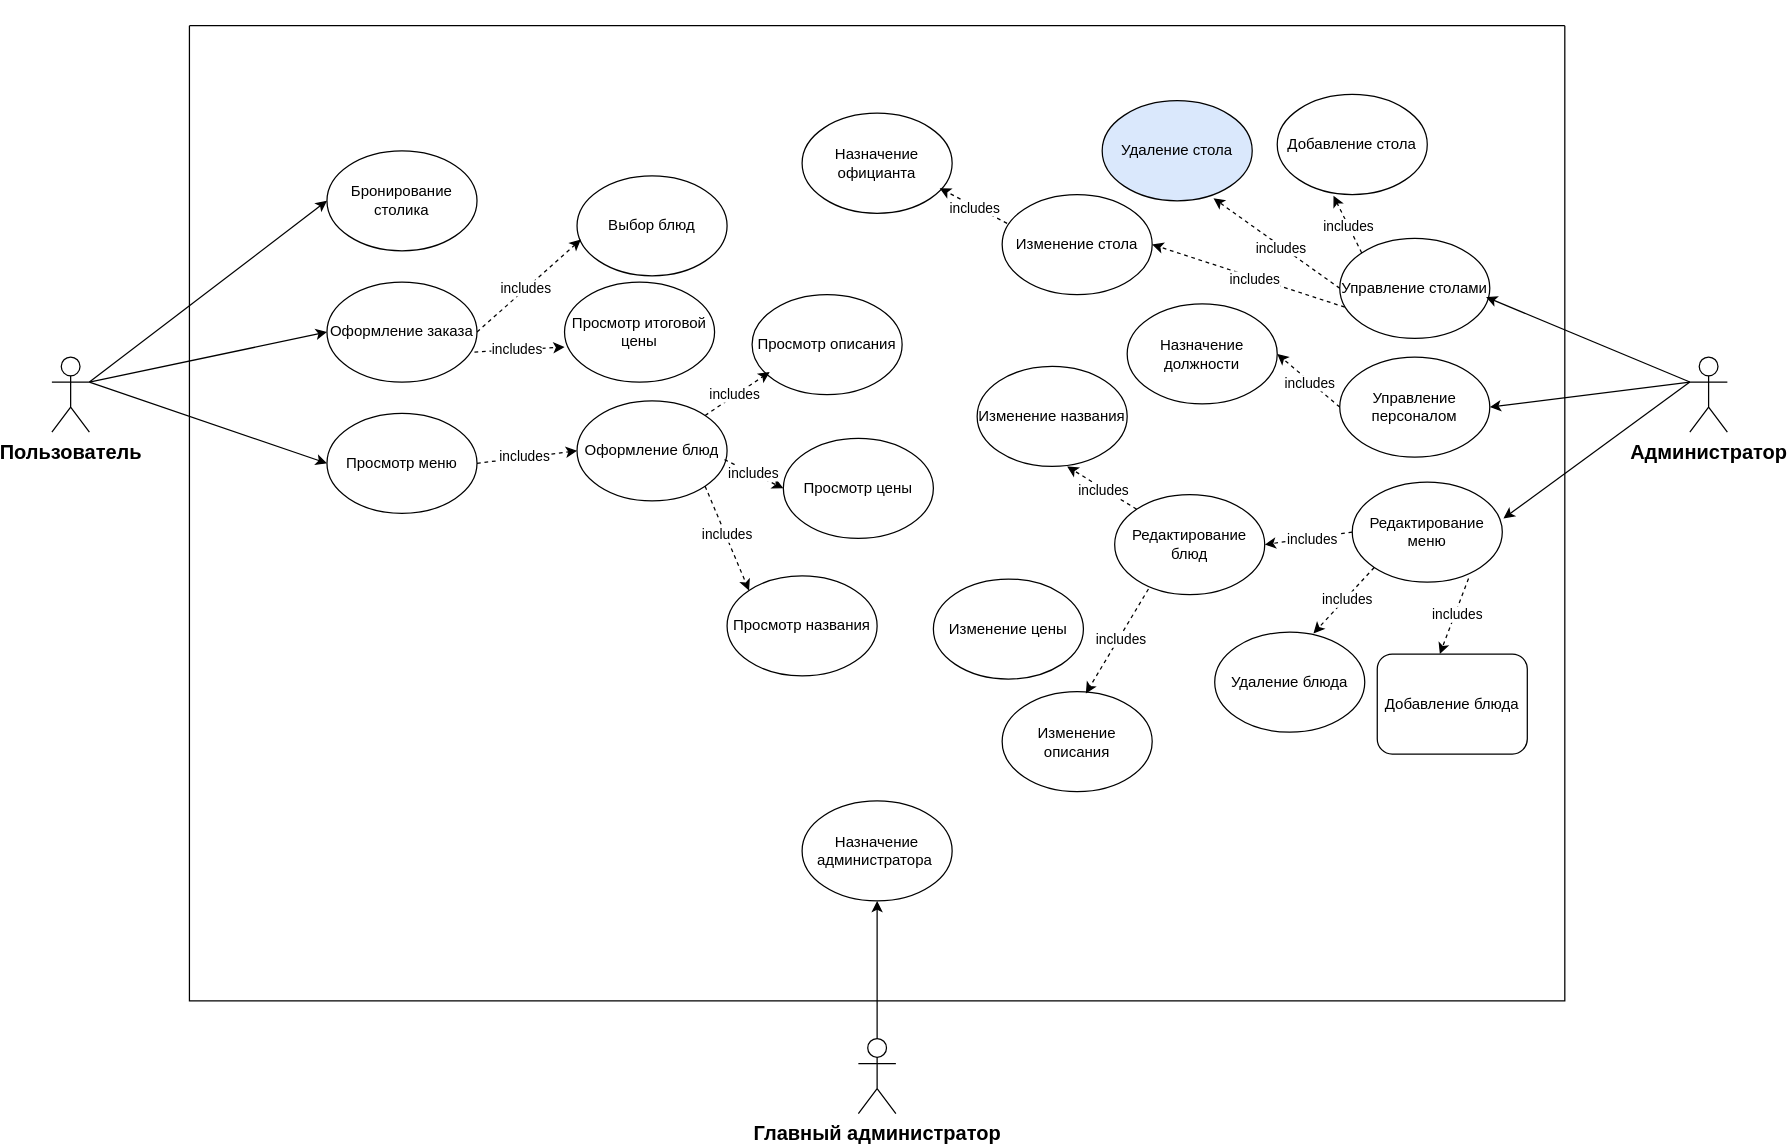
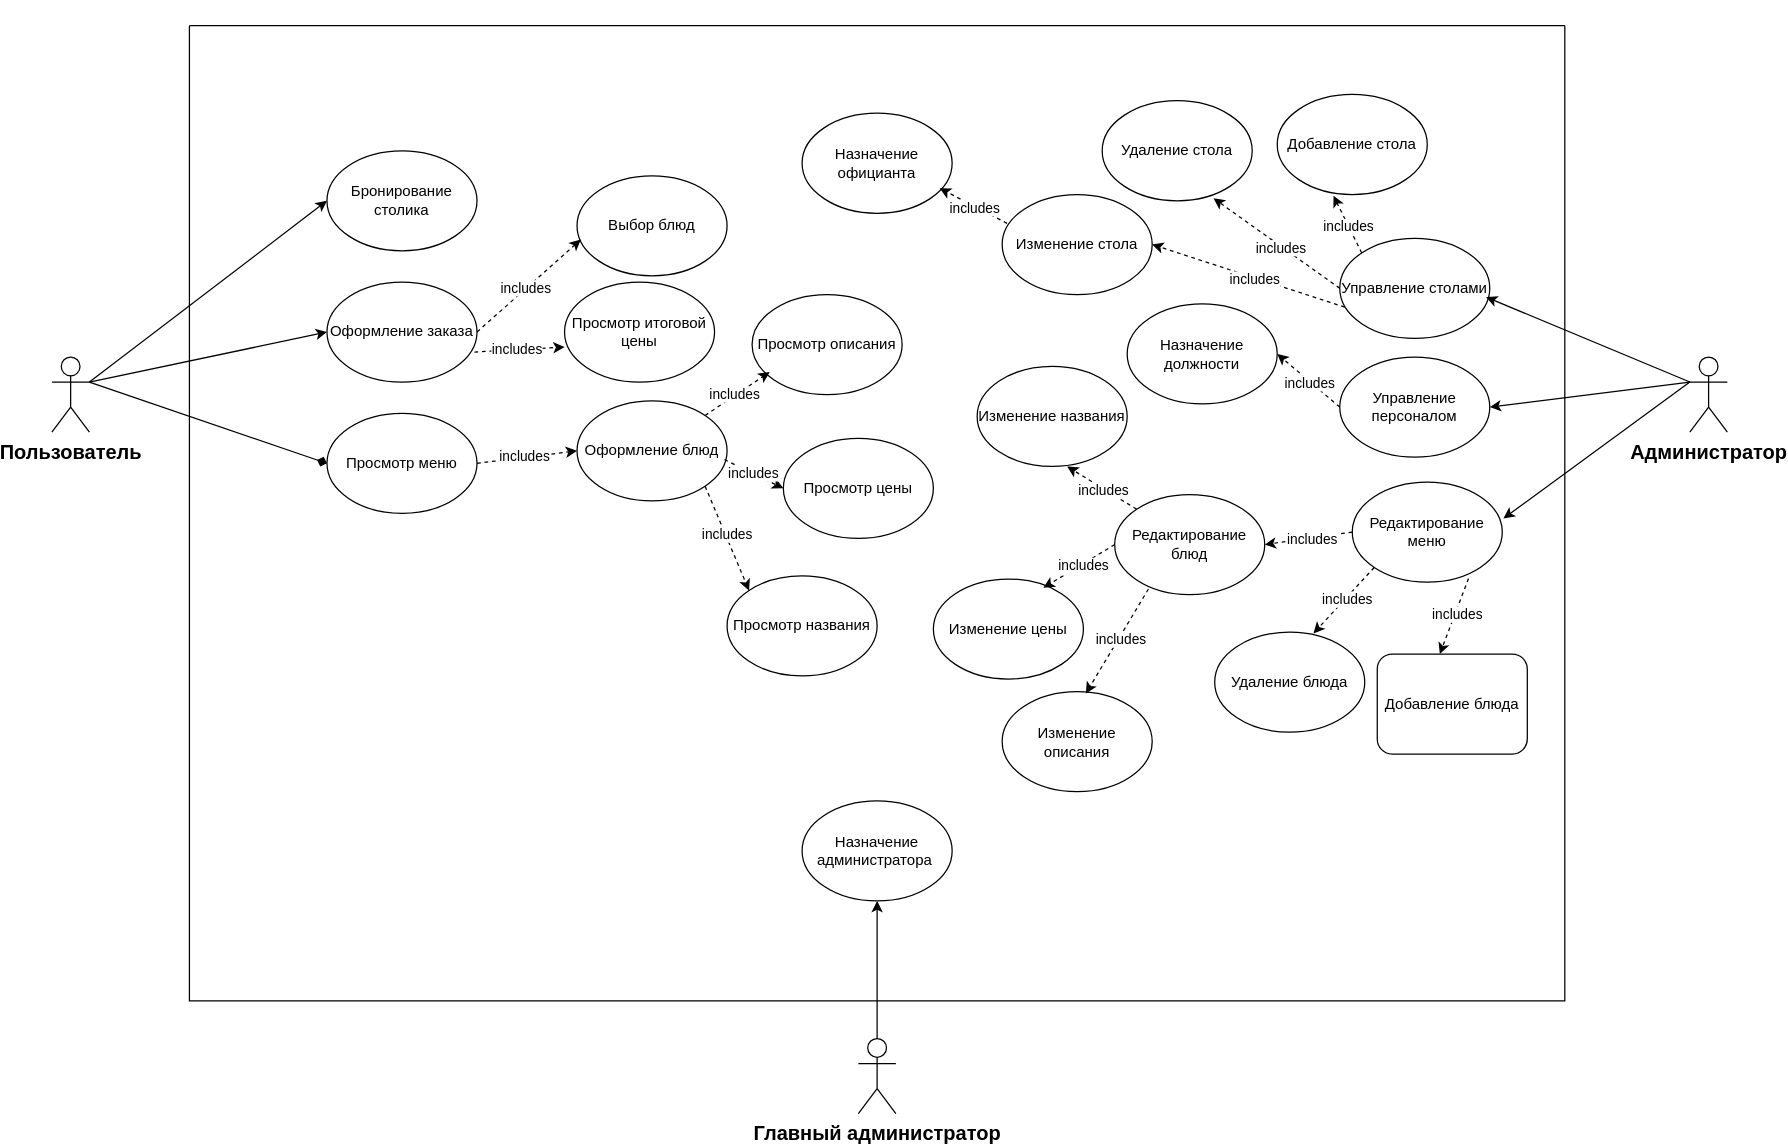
(1177, 151) -> (1177, 151)
(317, 460) -> (317, 460)
none -> (1083, 564)
